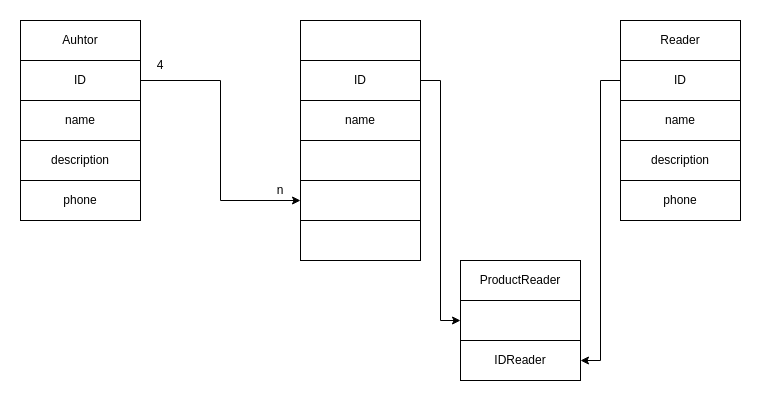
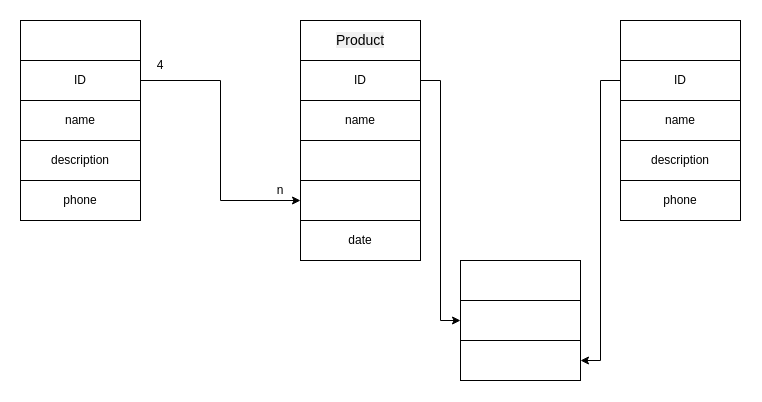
(81, 41) -> none
none -> (361, 41)
(681, 41) -> none
none -> (361, 241)
(521, 281) -> none
(521, 361) -> none
